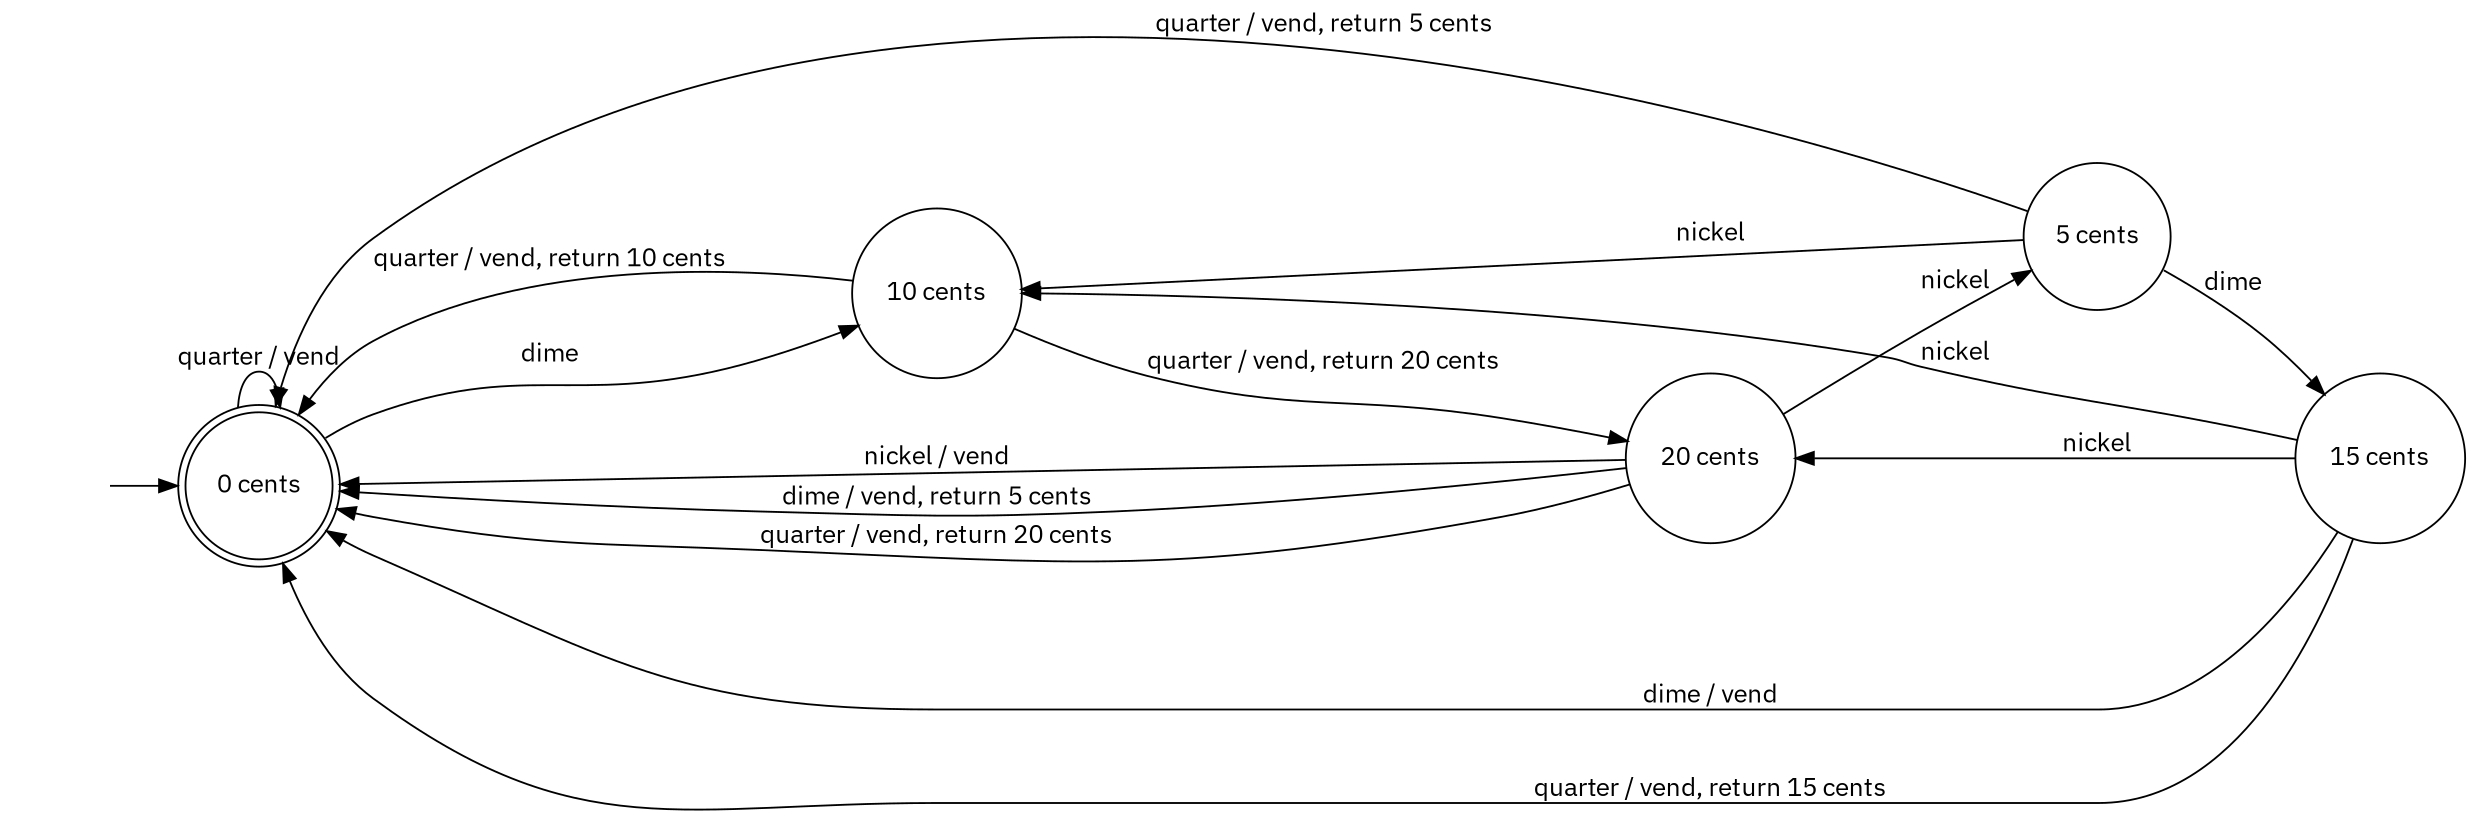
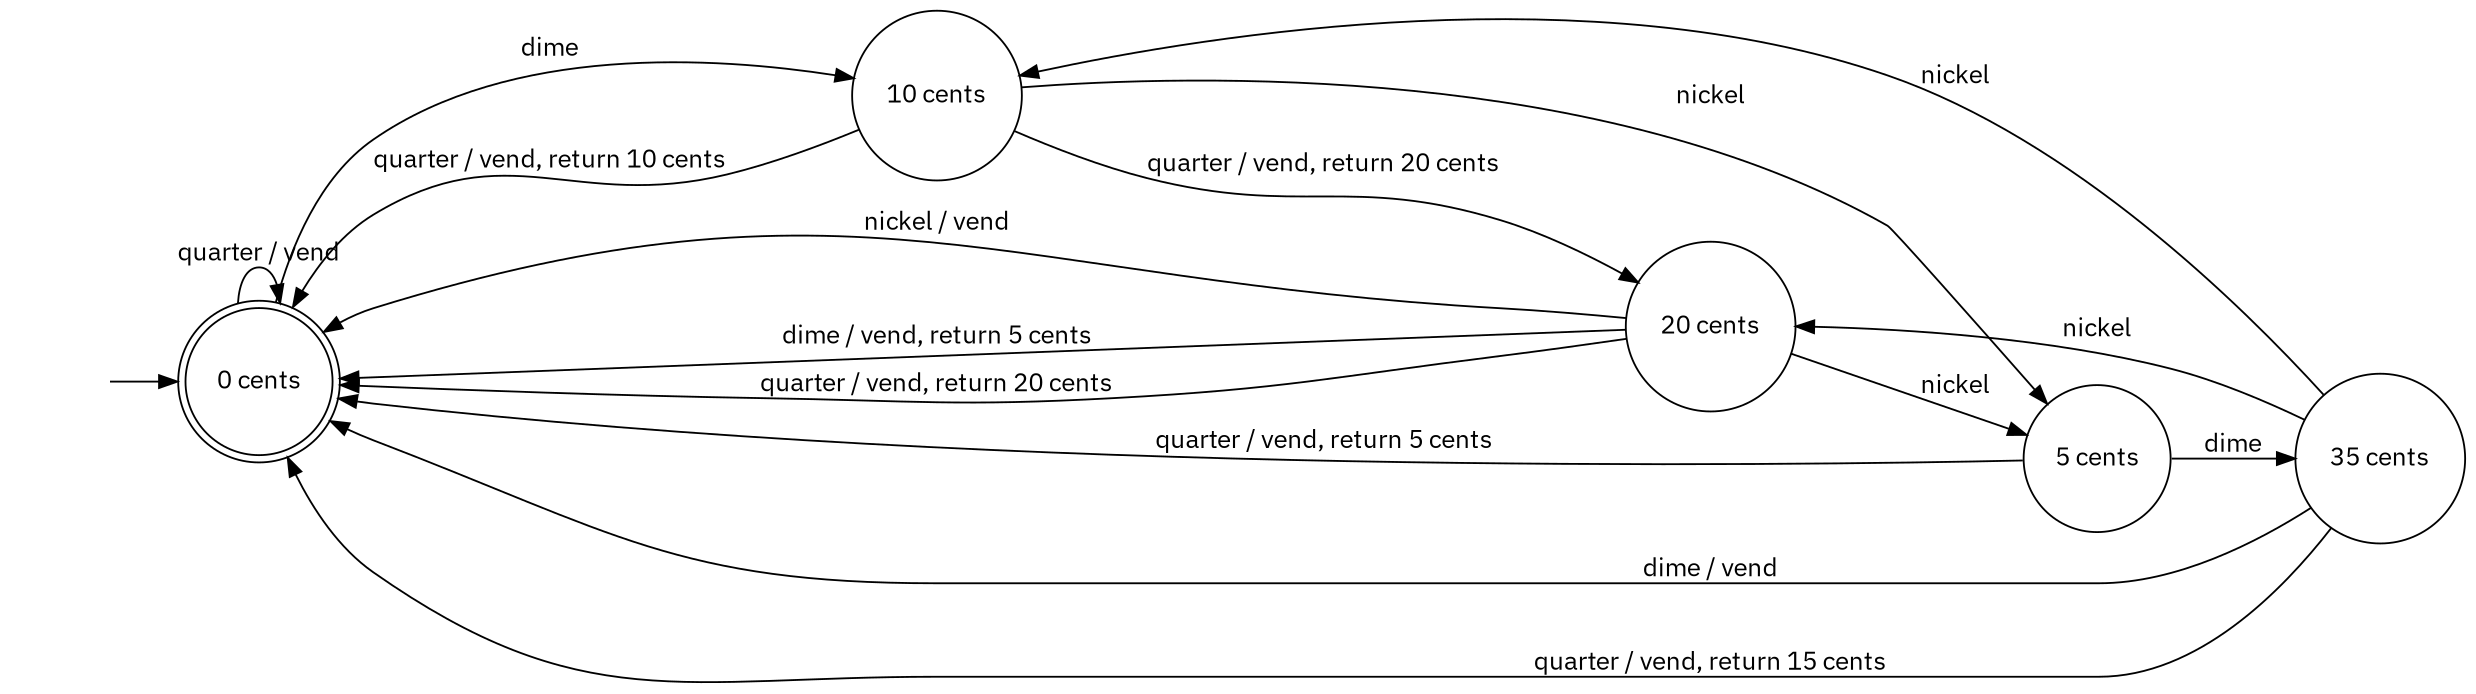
(1532, 264) -> (1573, 116)
(2380, 458) -> (2380, 459)
